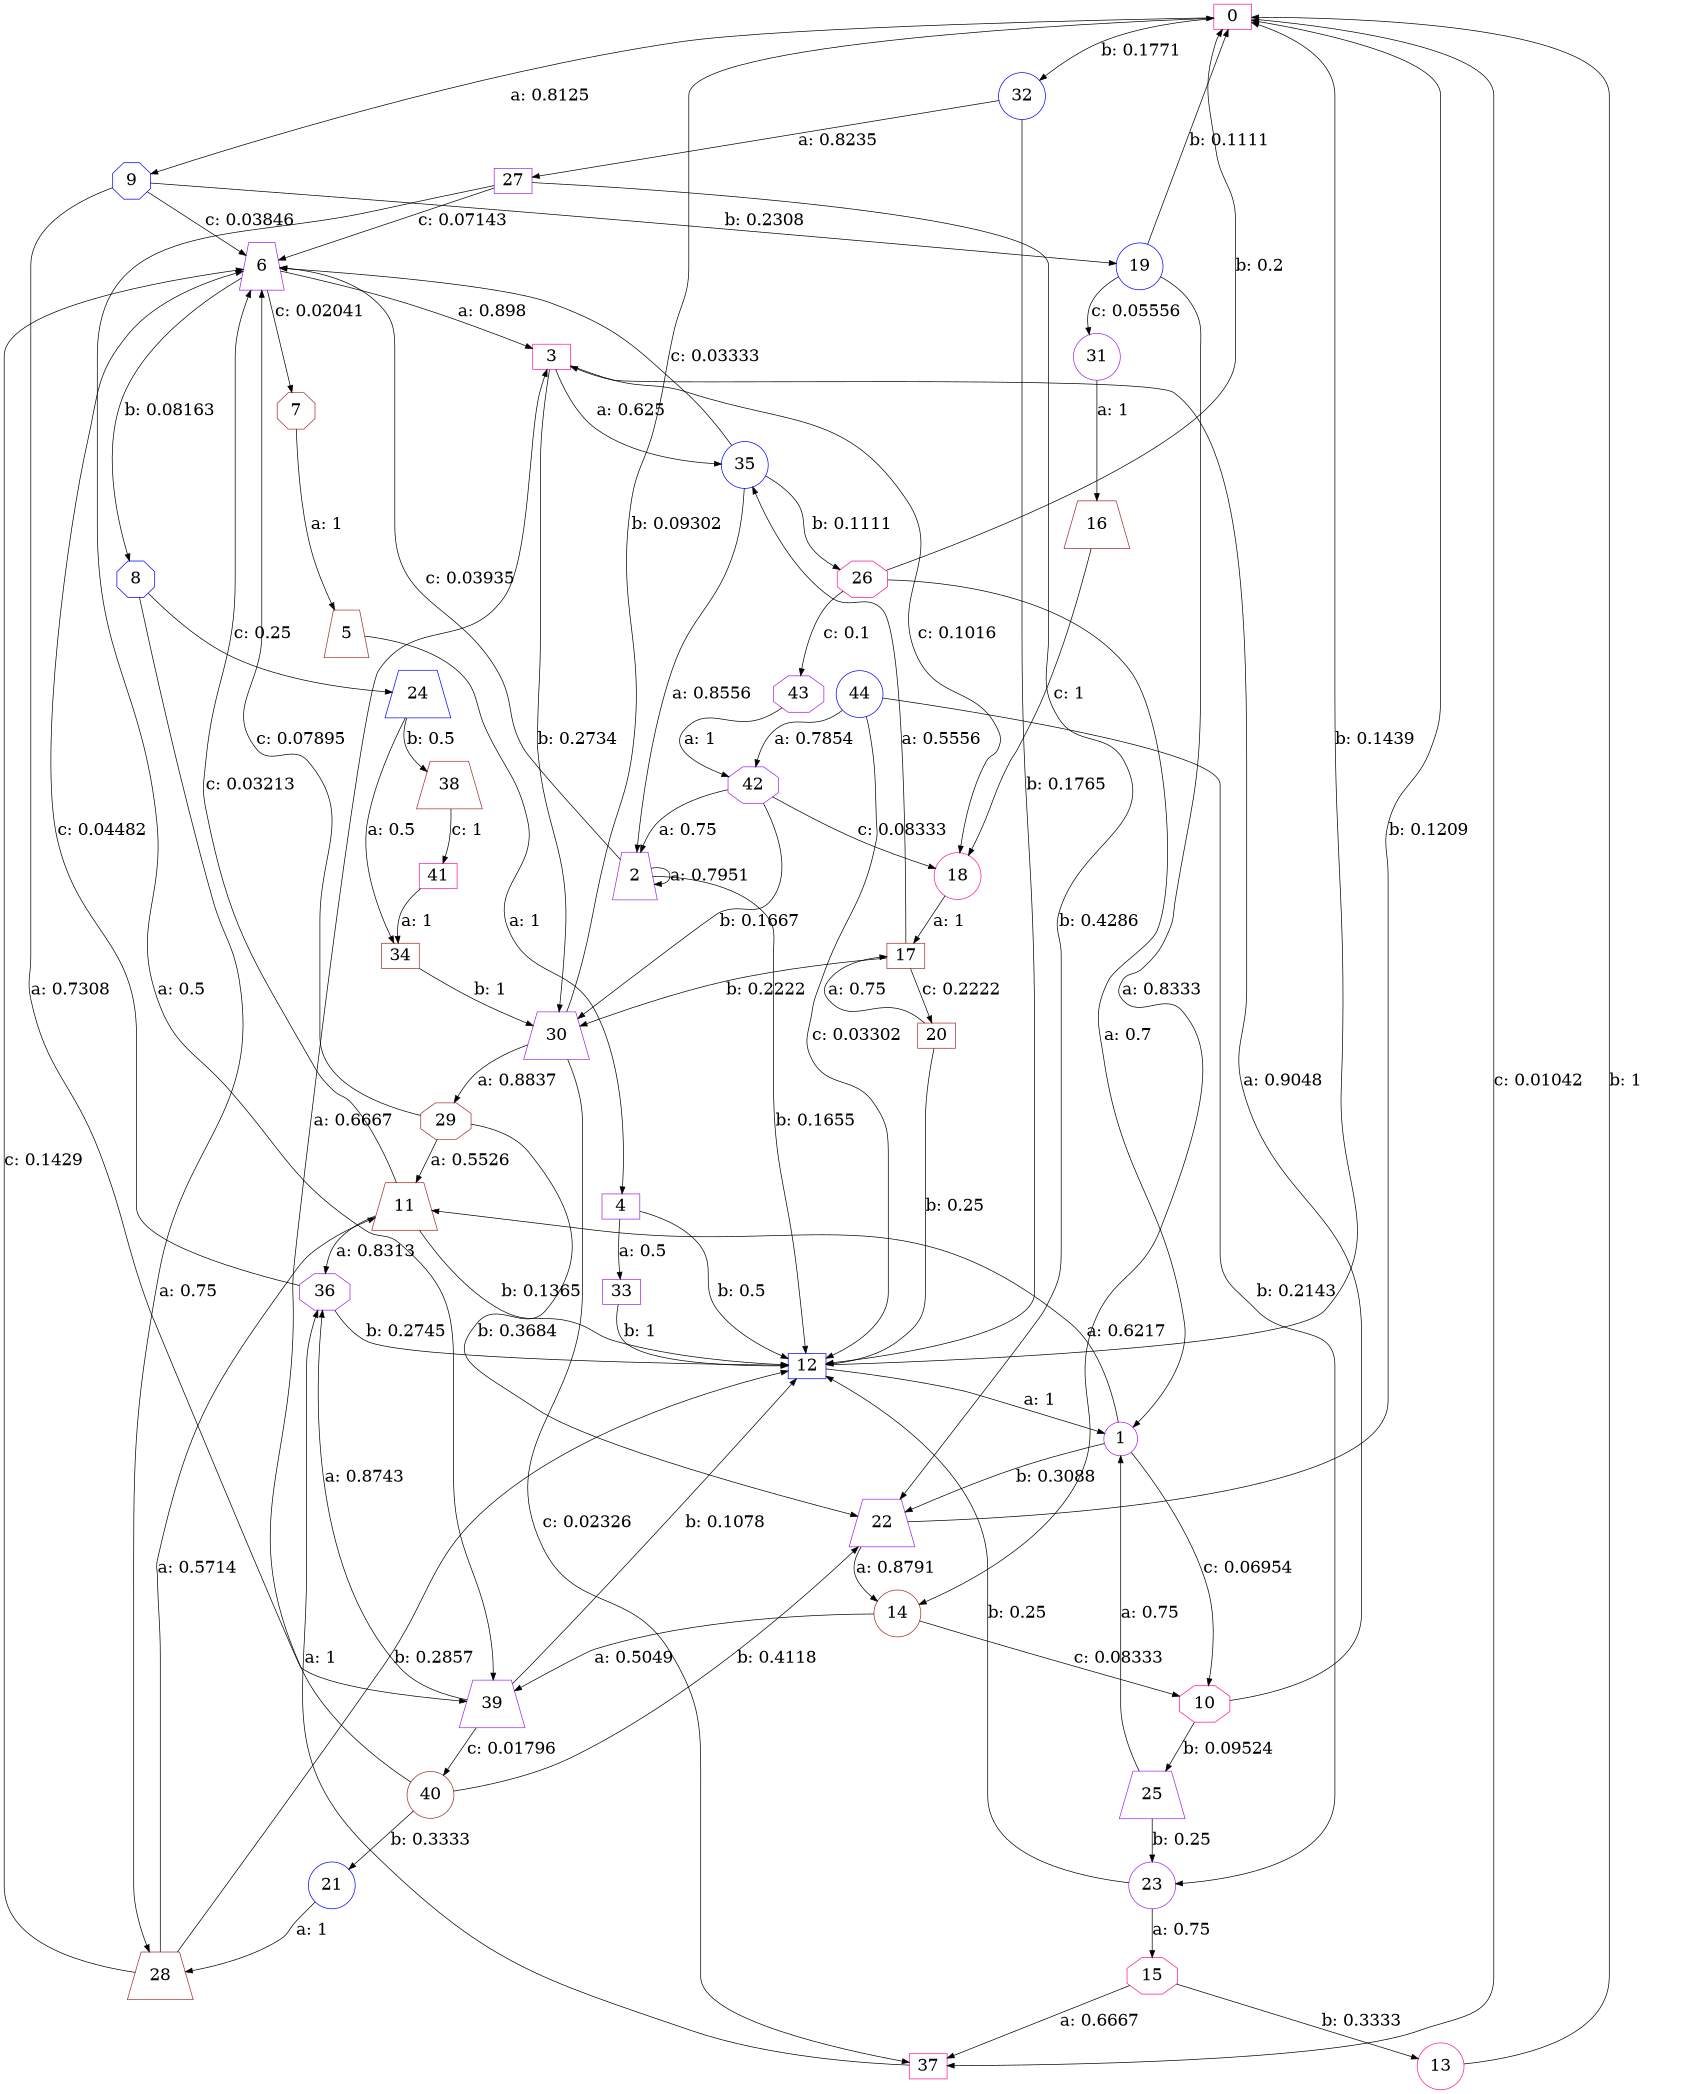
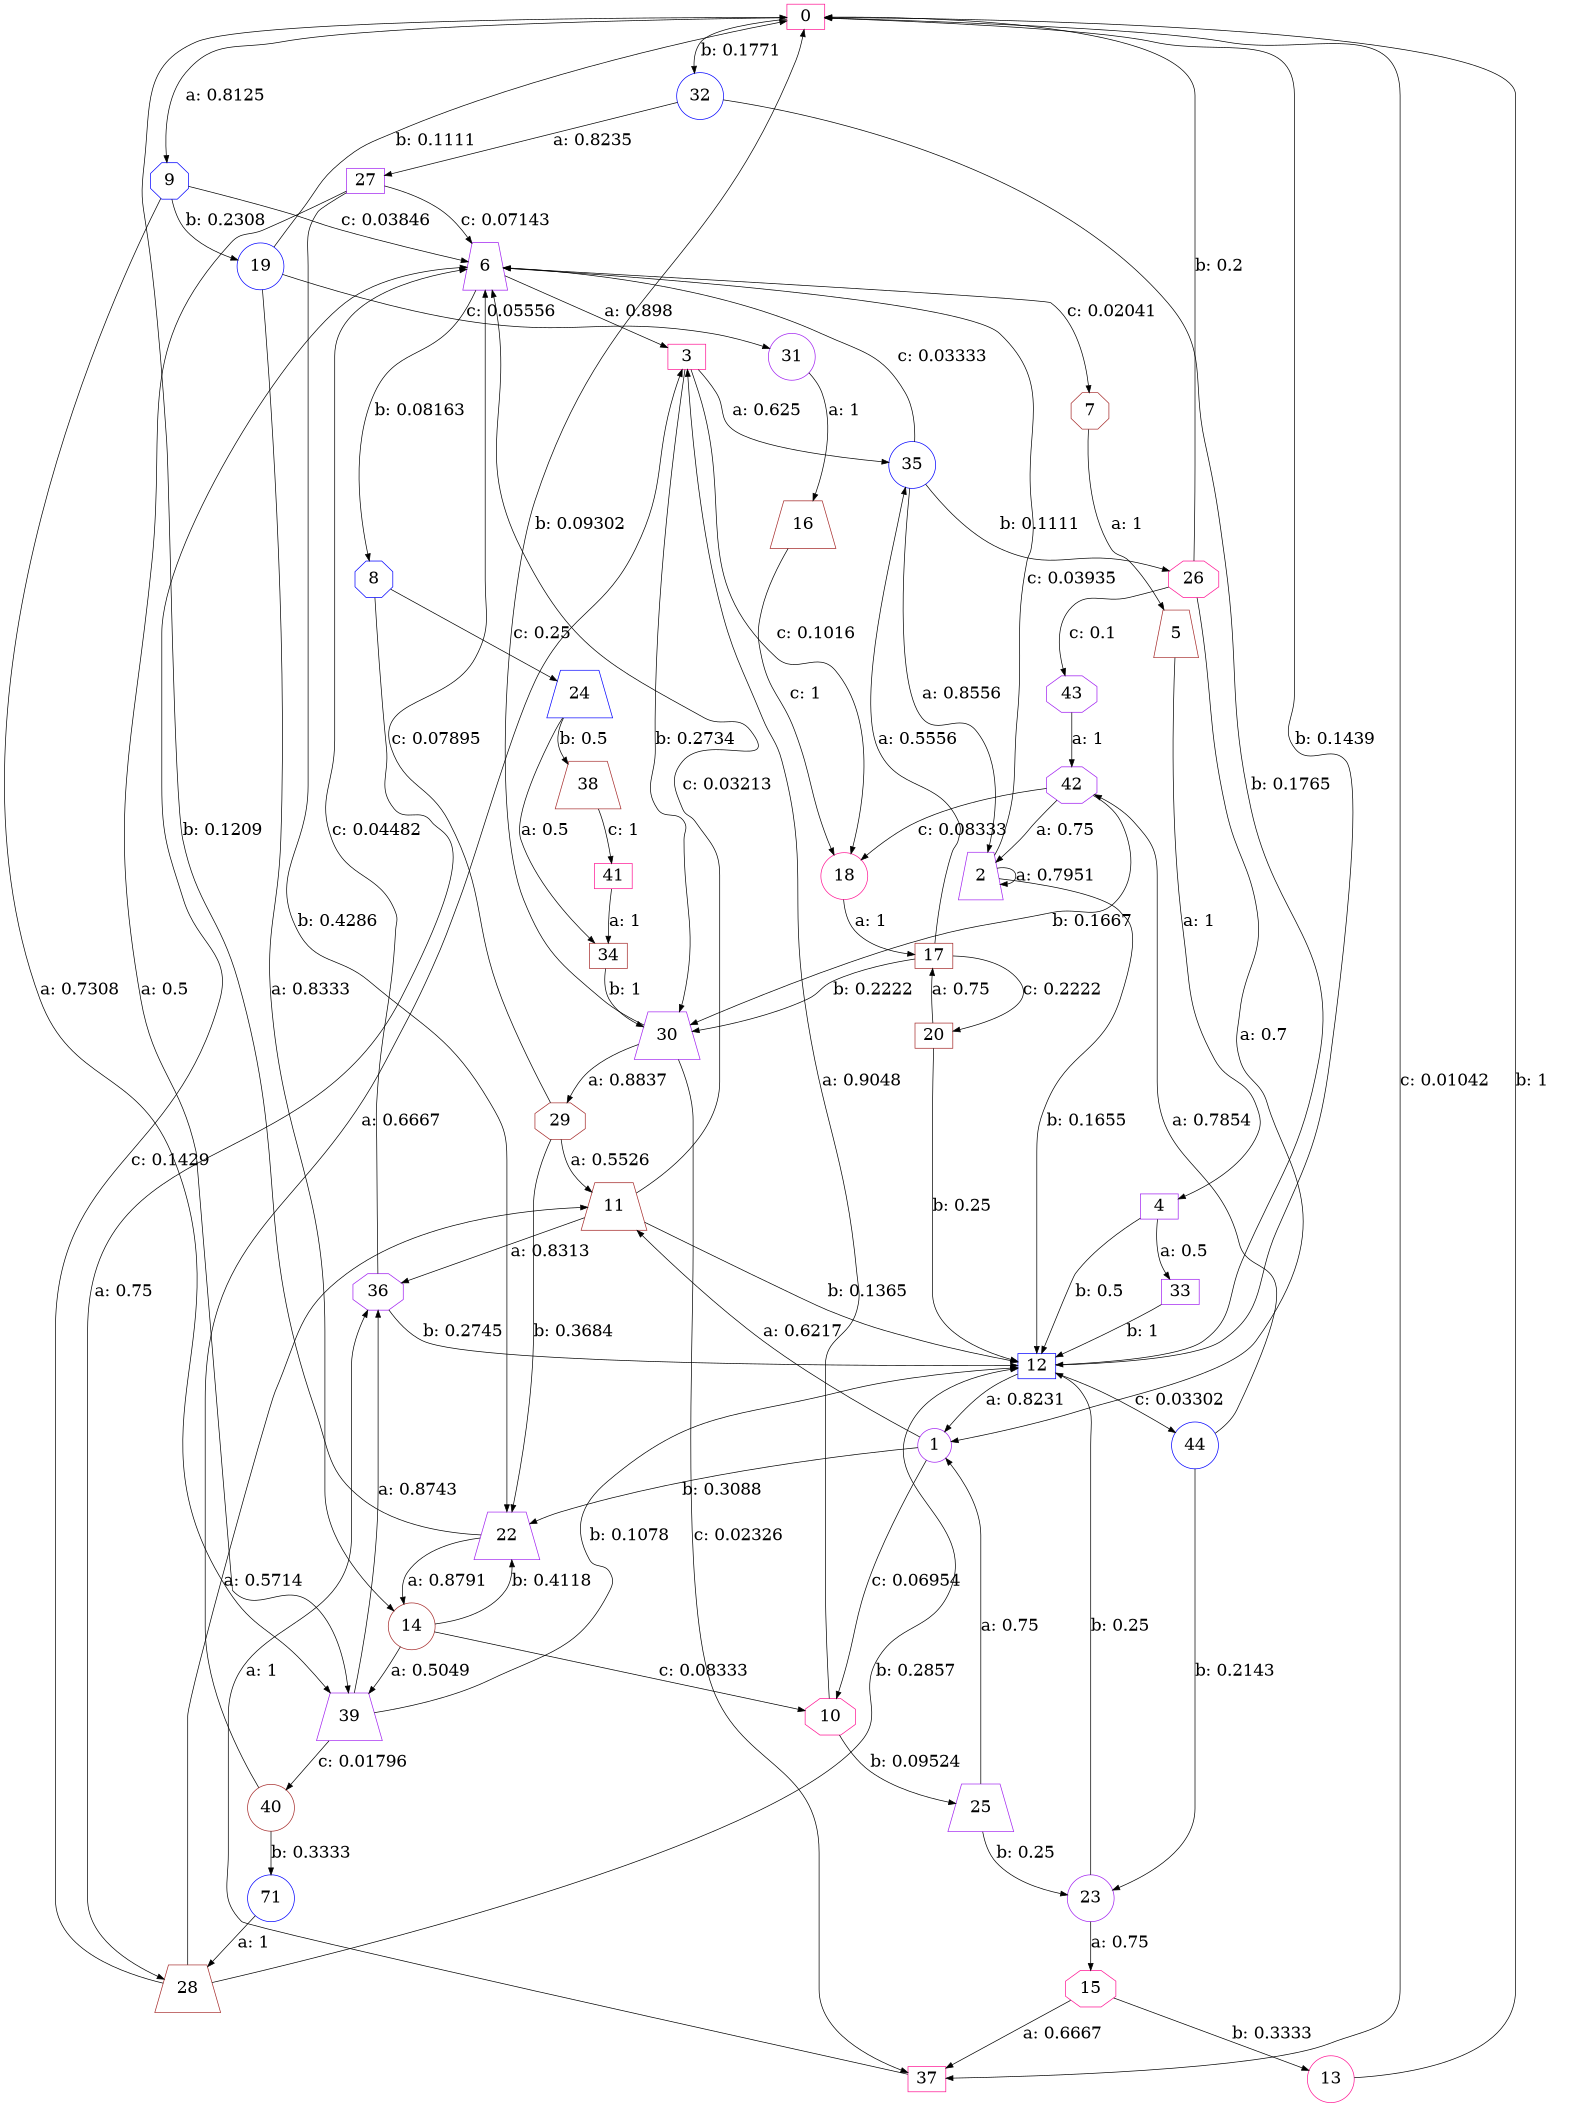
(812, 1060) -> (1111, 1397)
(1060, 1400) -> (1033, 1400)
(669, 1700) -> (485, 1609)
(332, 1885) -> (271, 1898)
